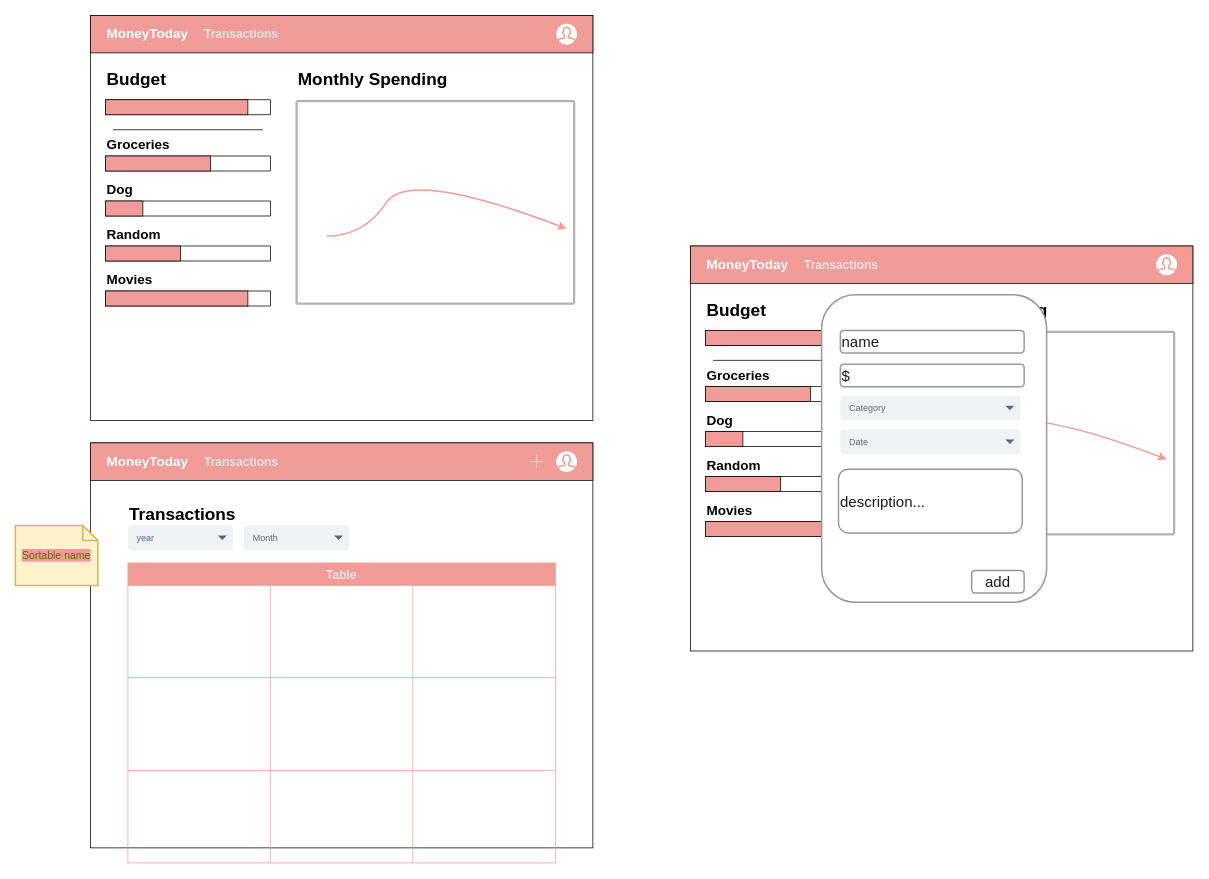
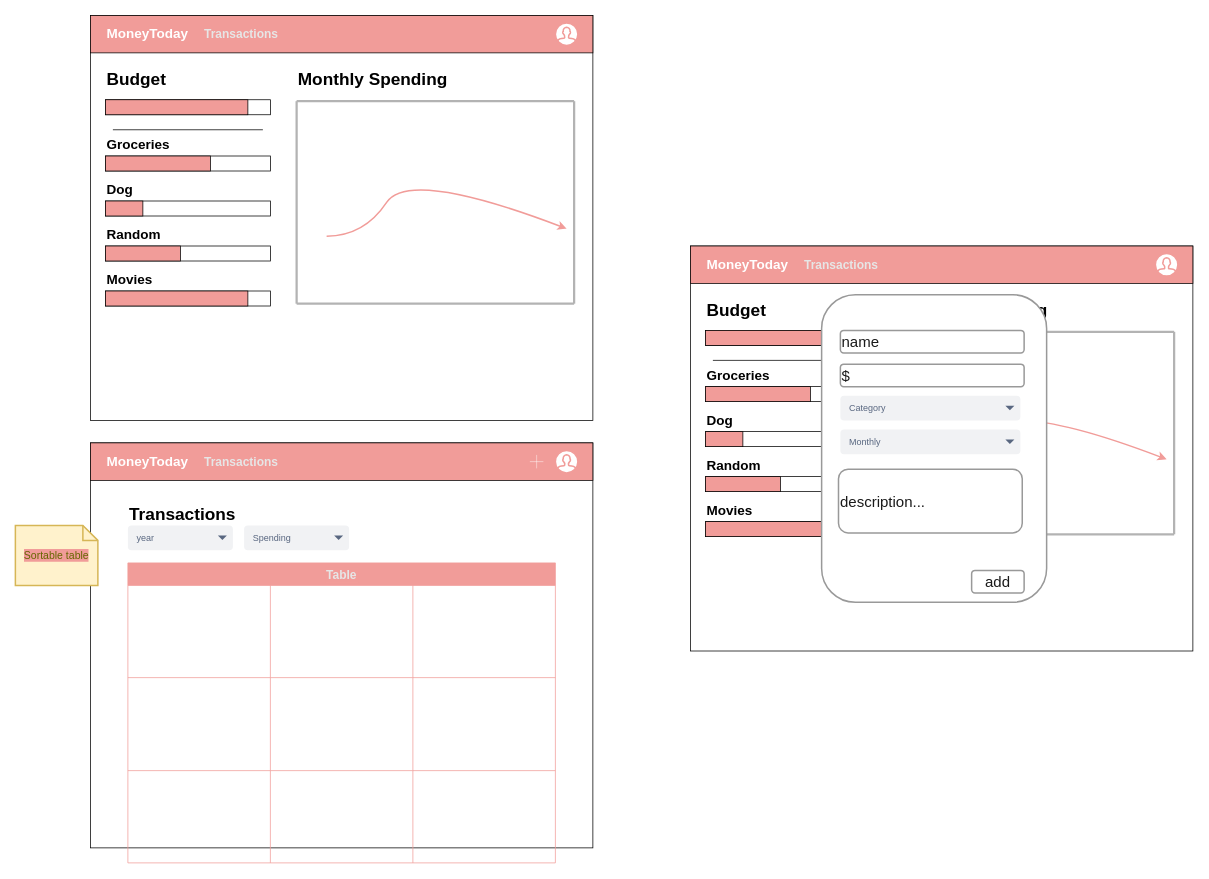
(859, 442) -> (866, 442)
(266, 538) -> (272, 538)
(57, 555) -> (57, 555)
